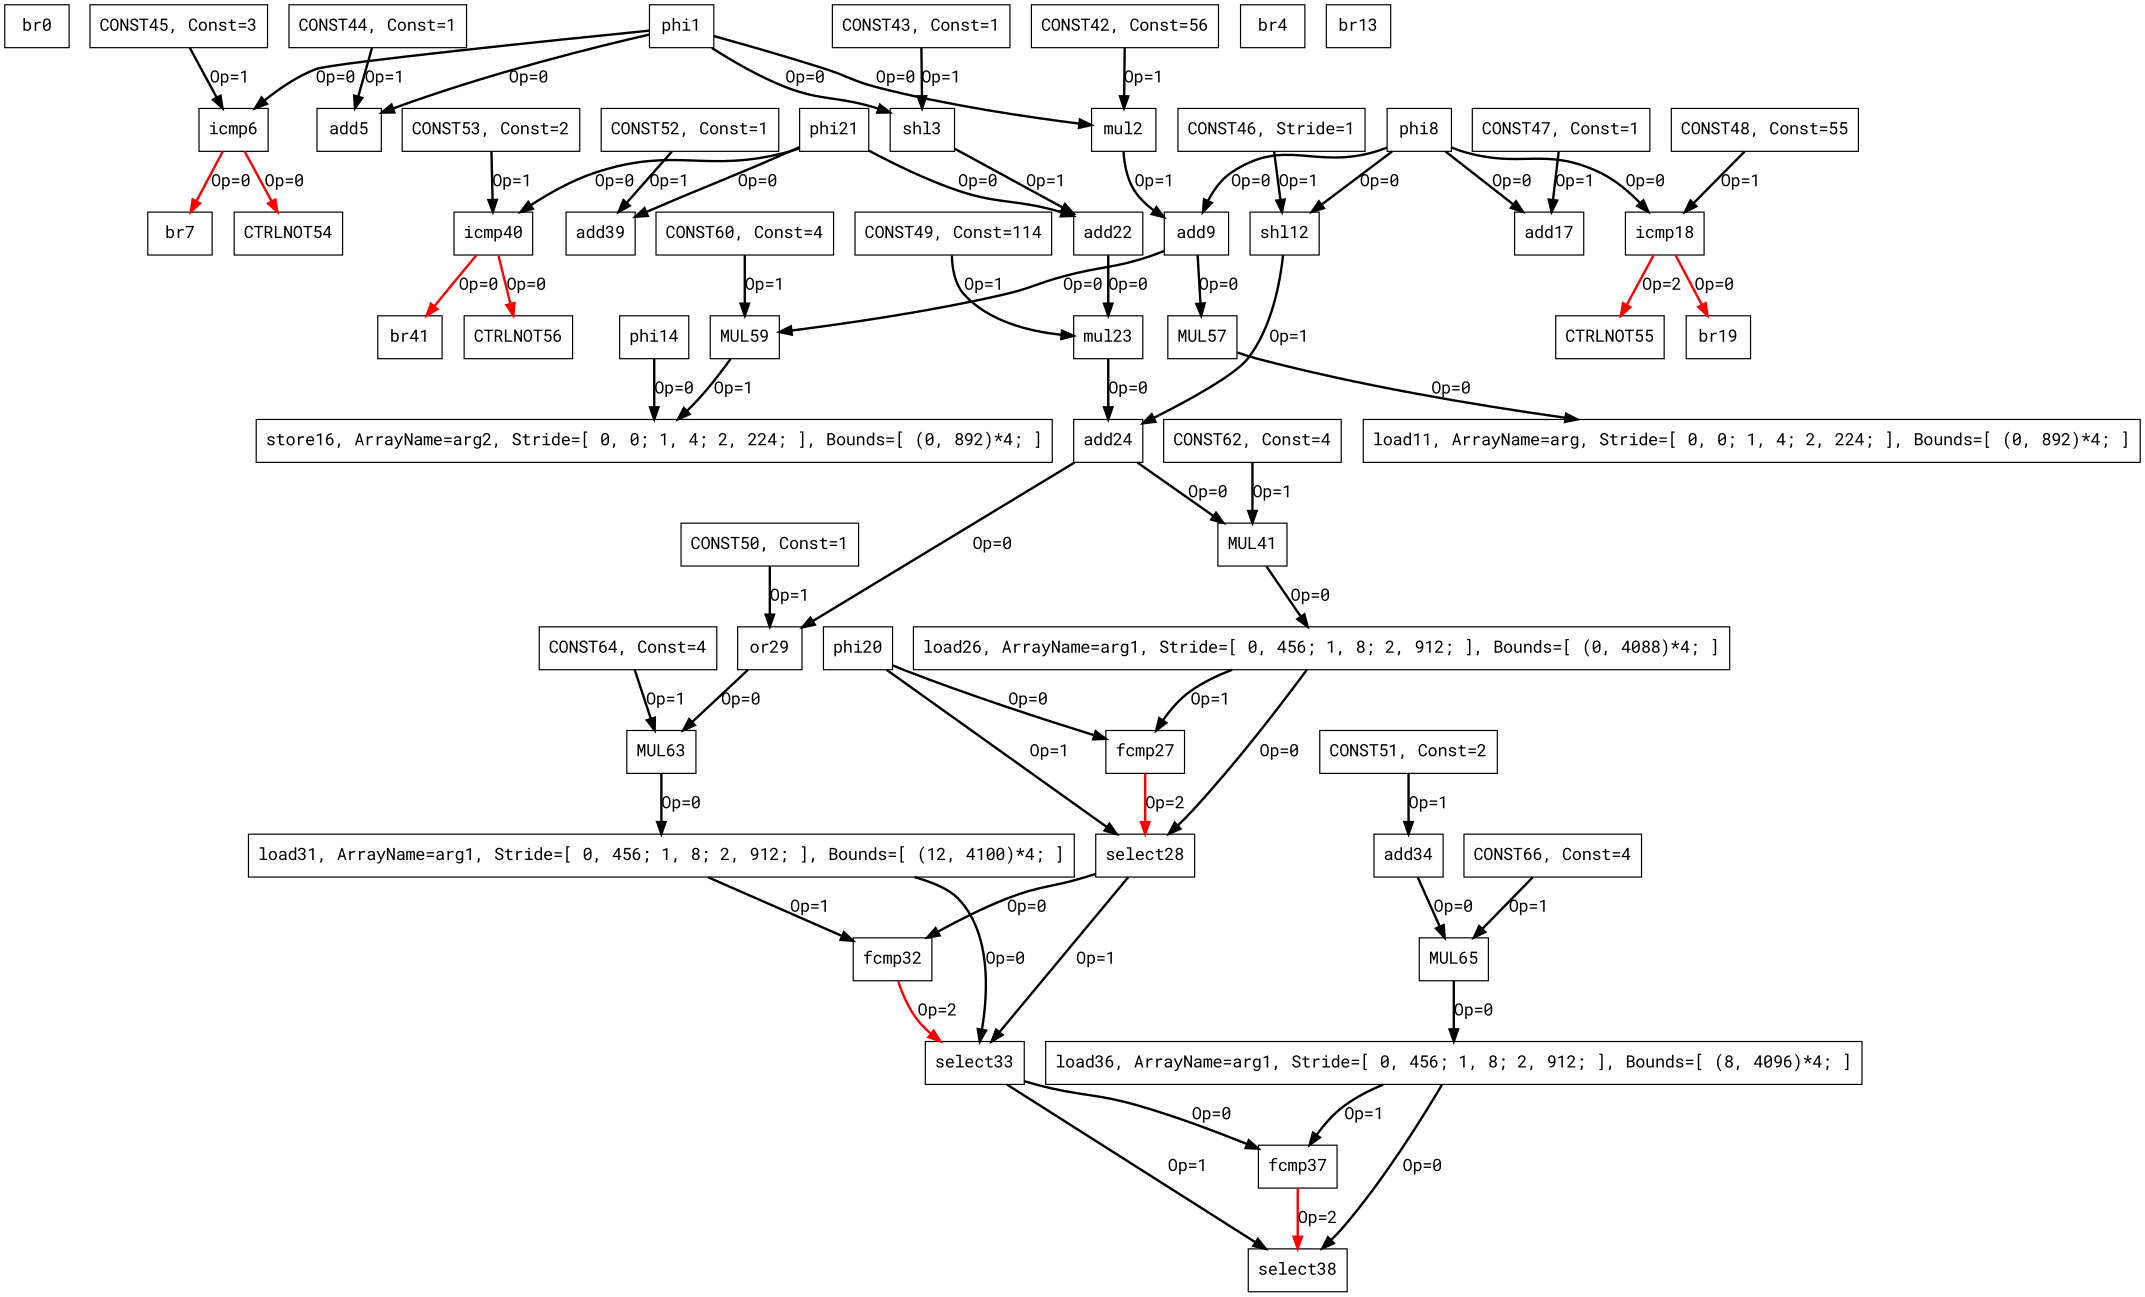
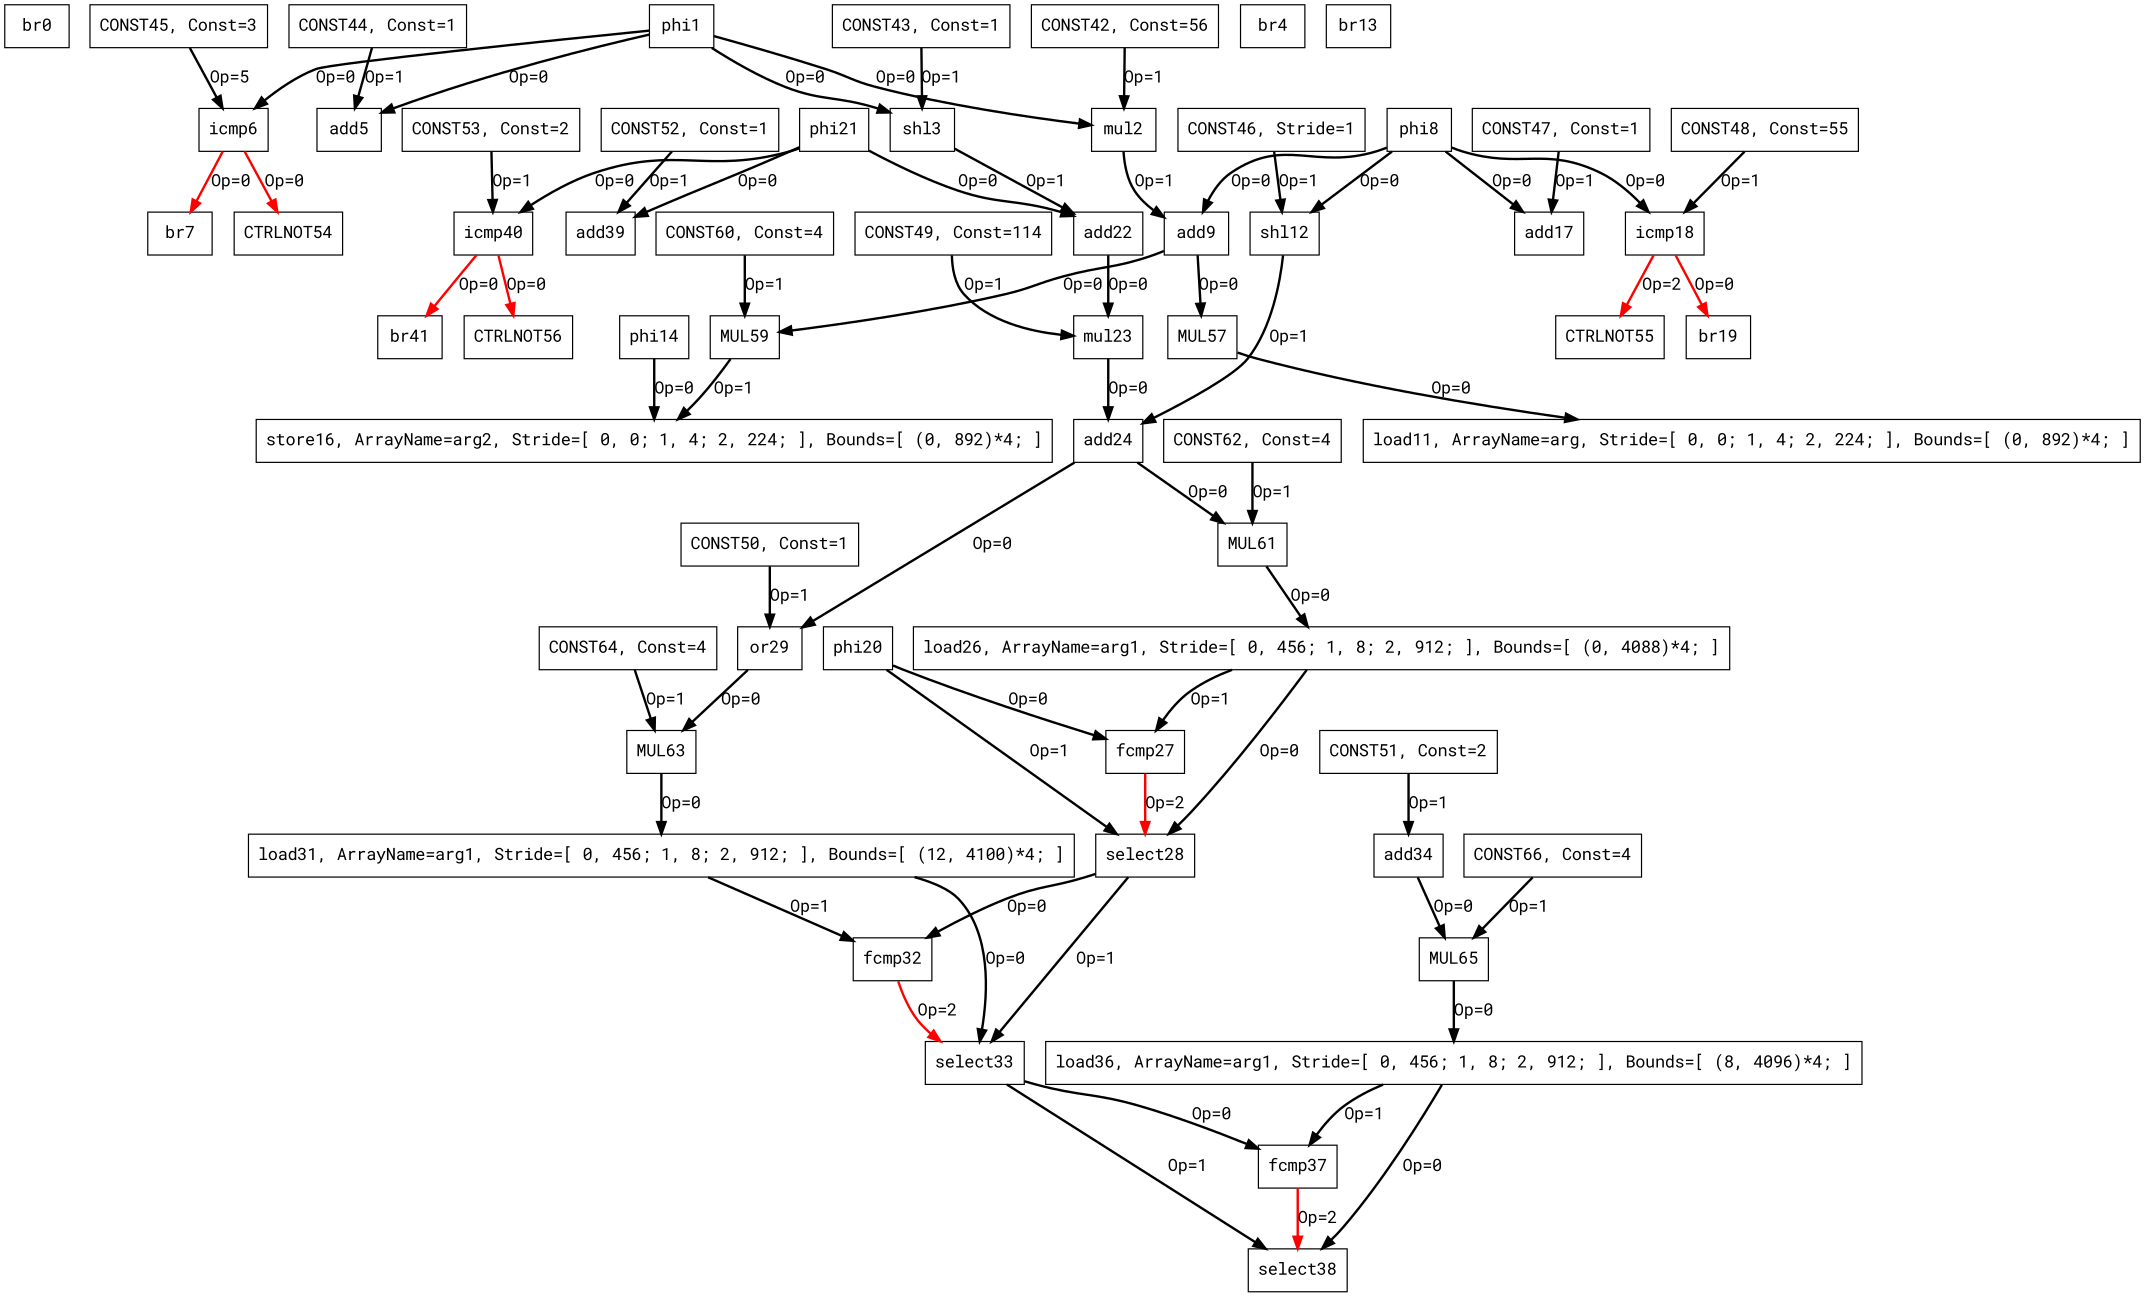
(230, 78) -> (230, 78)
(1252, 545) -> (1252, 545)
